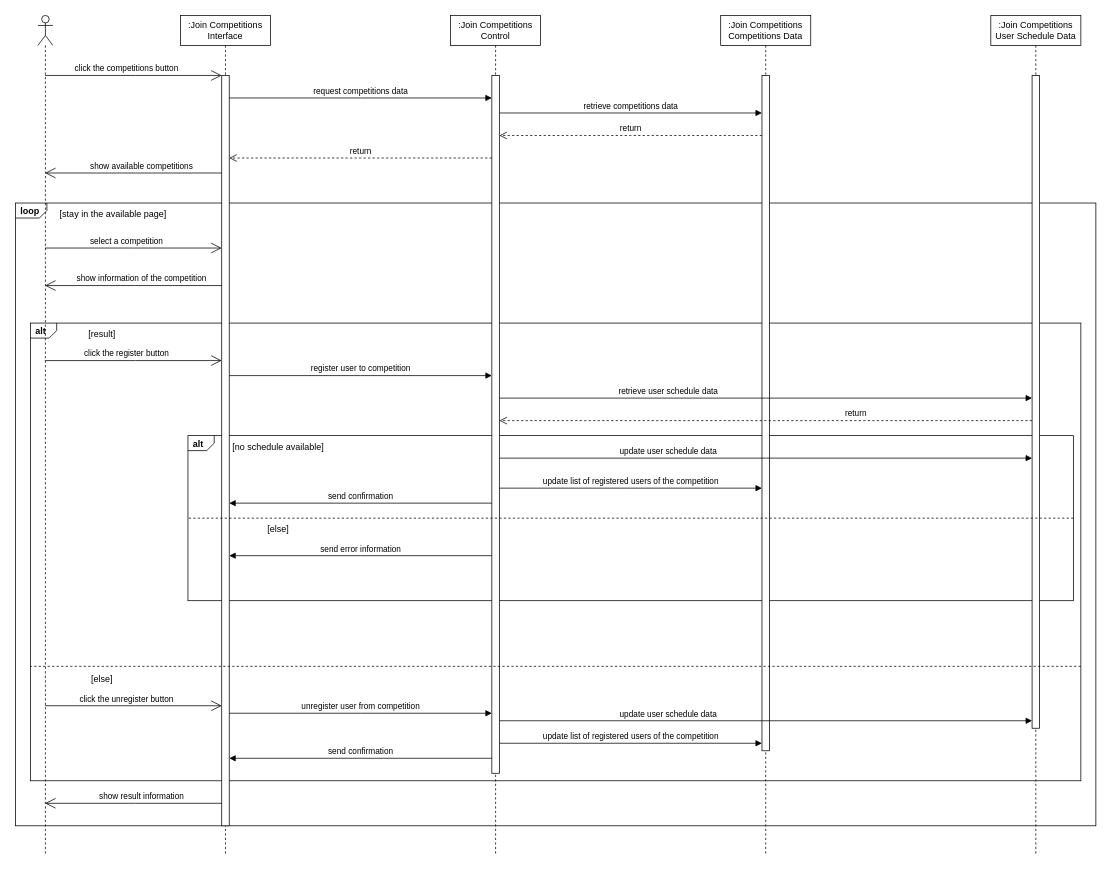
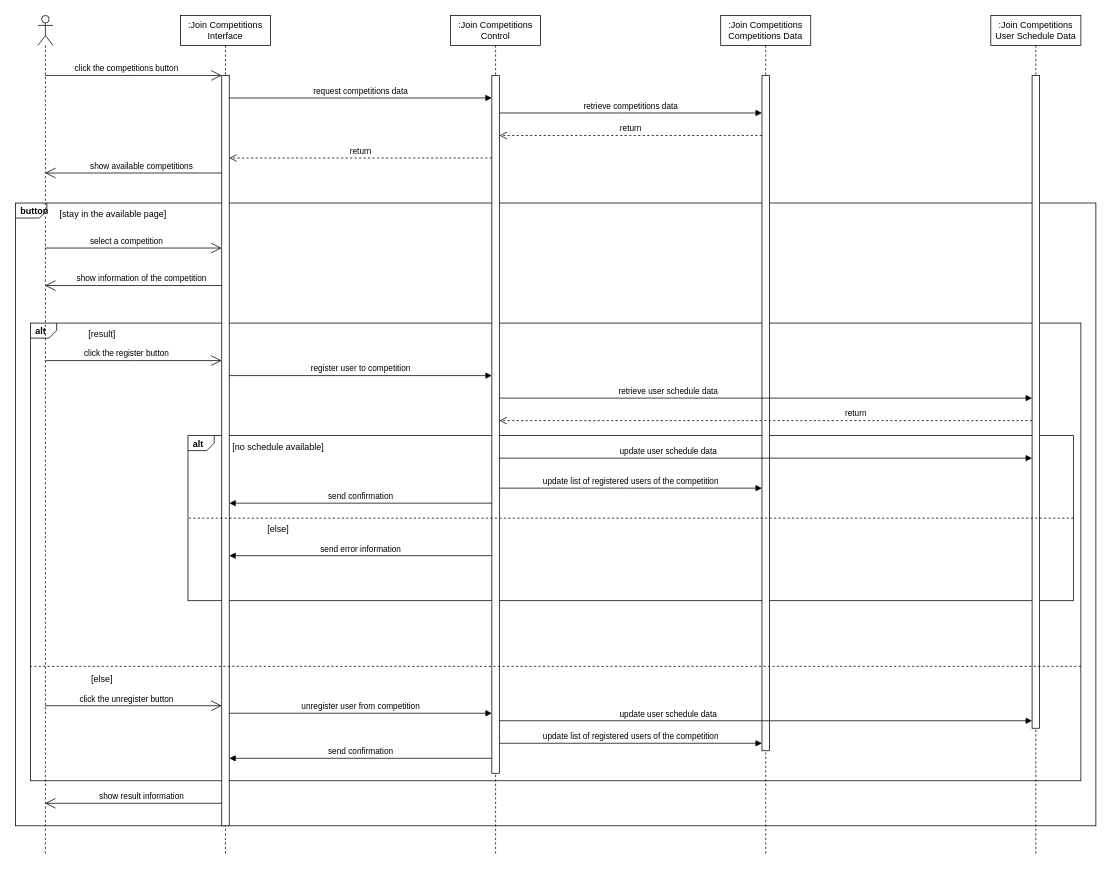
(30, 211) -> (36, 211)
